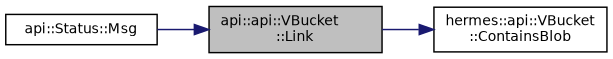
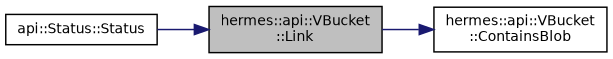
(81, 30) -> (81, 30)
(296, 30) -> (296, 30)
